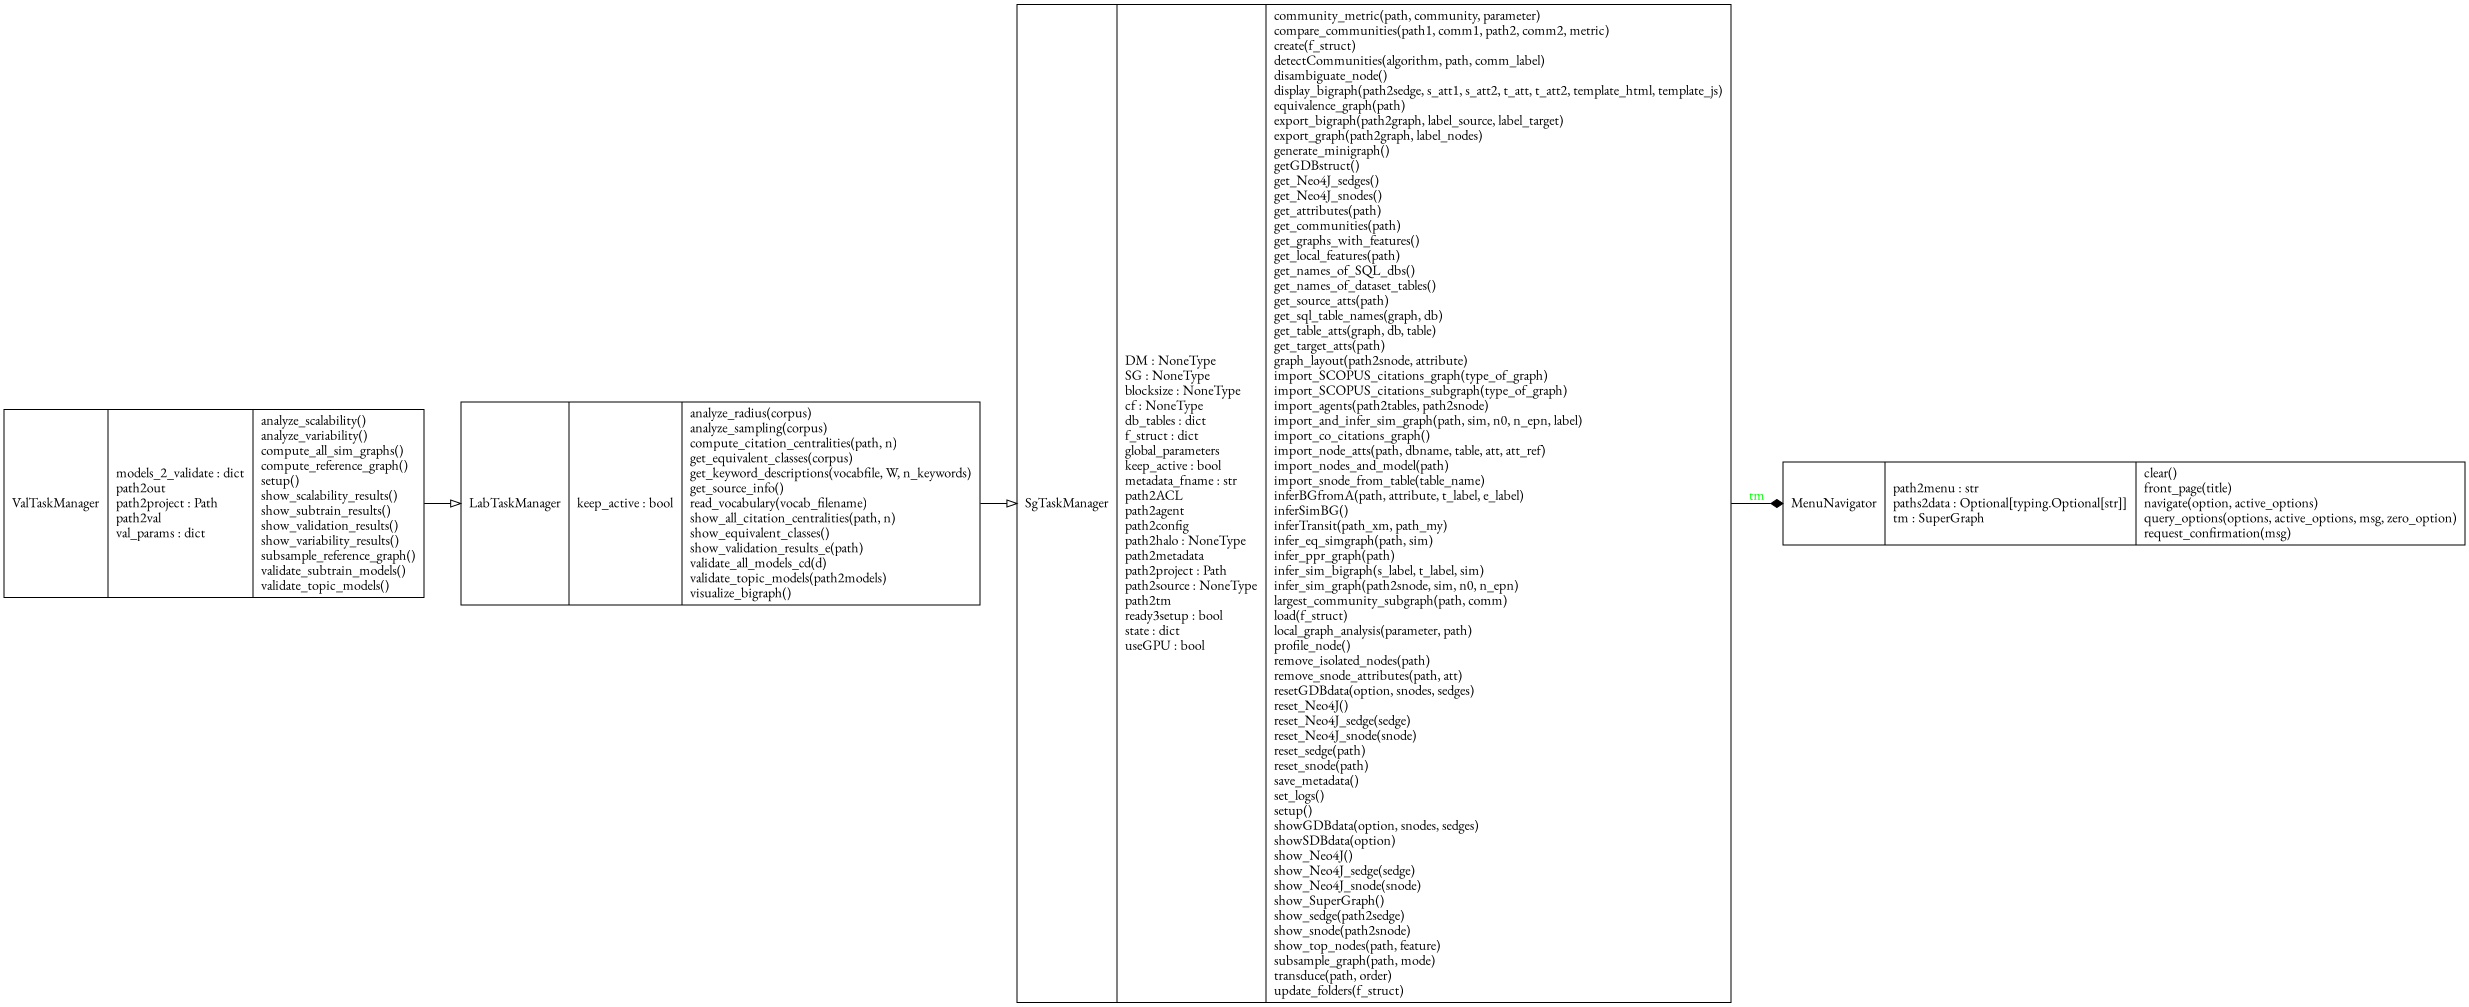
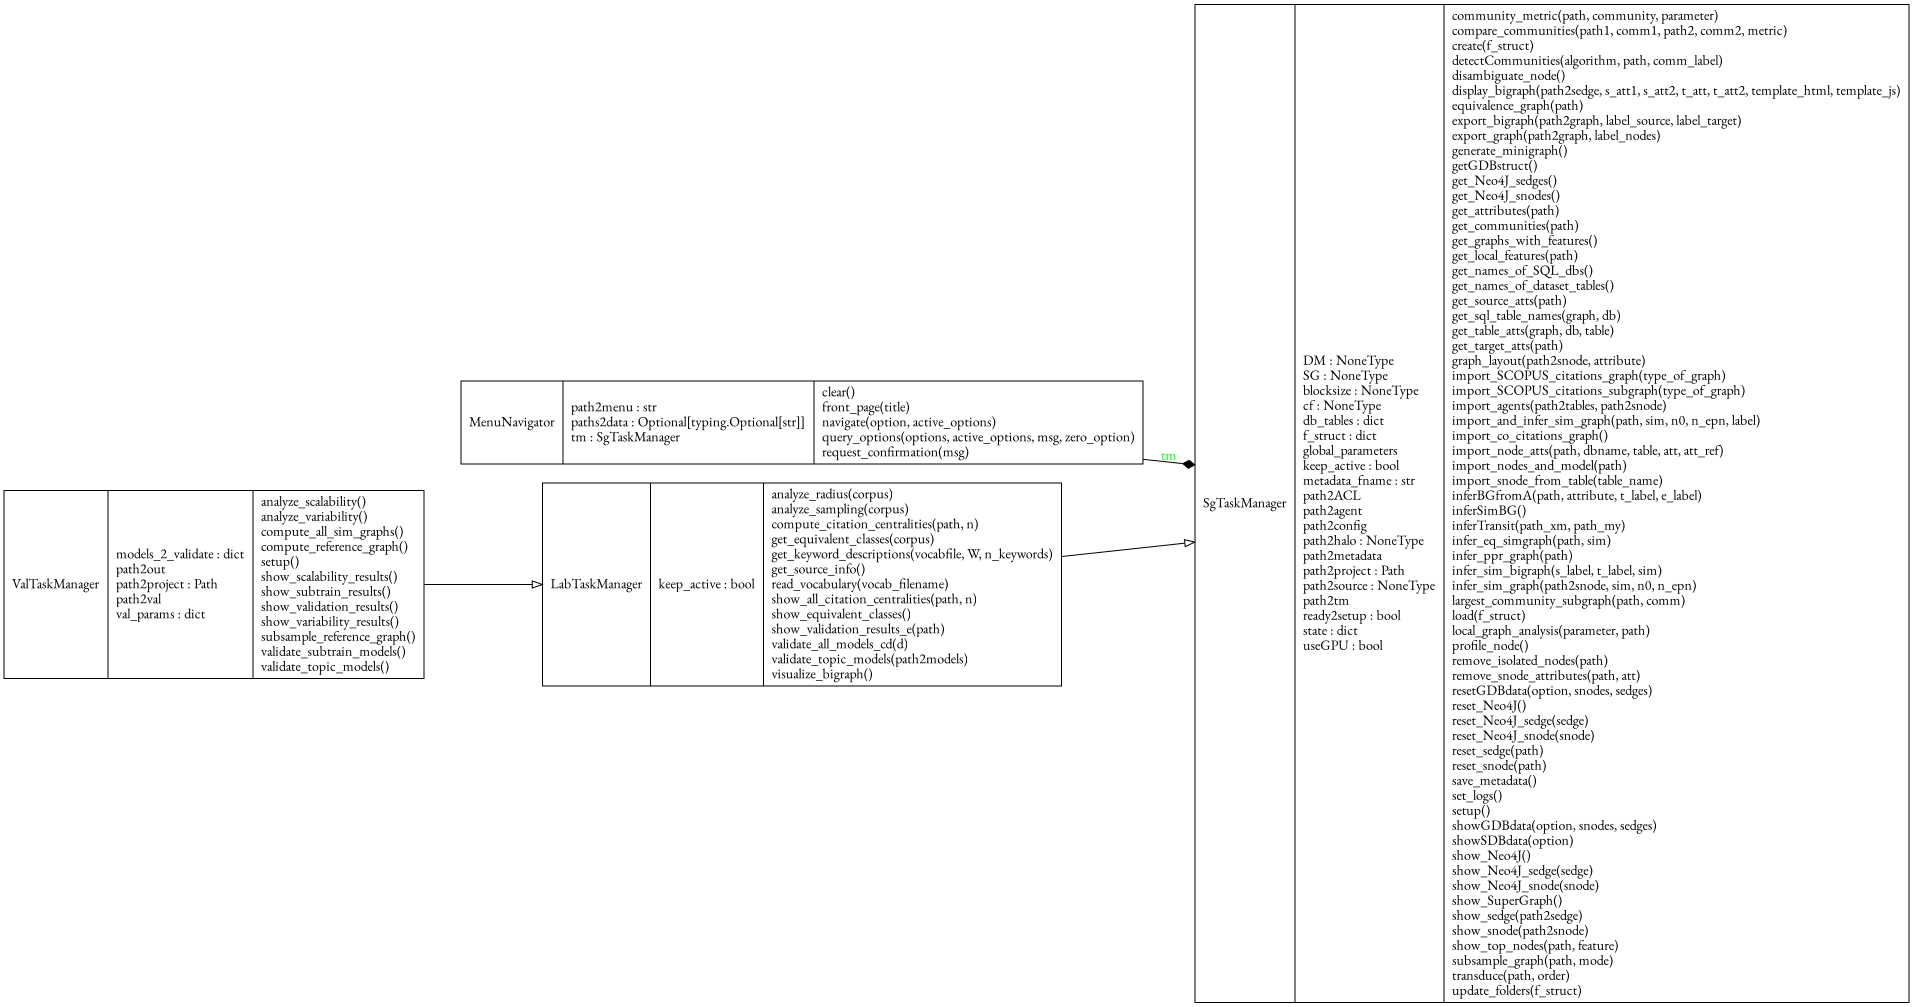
(1751, 504) -> (1163, 461)
(1939, 518) -> (626, 437)
(1174, 616) -> (1352, 616)
